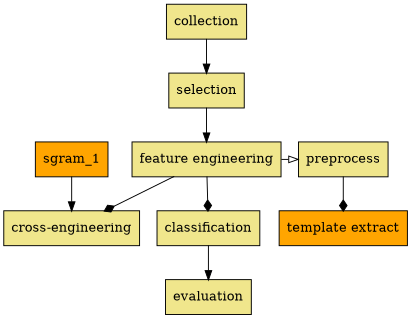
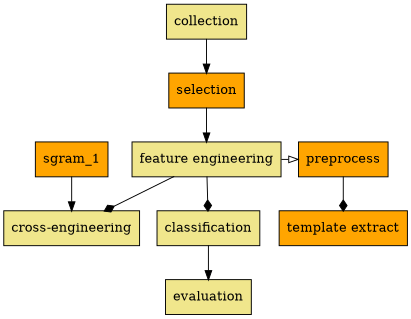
(207, 91) -> (207, 91)
(343, 159) -> (343, 159)
